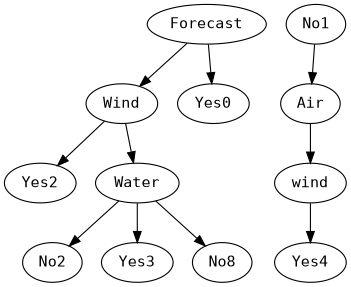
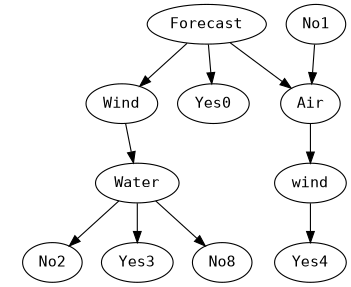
none -> (256, 62)
(40, 183) -> none
